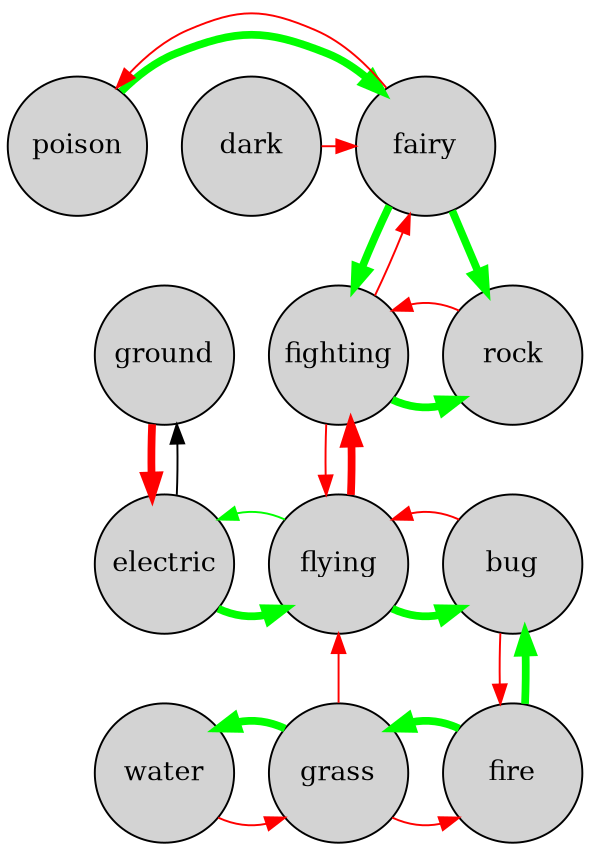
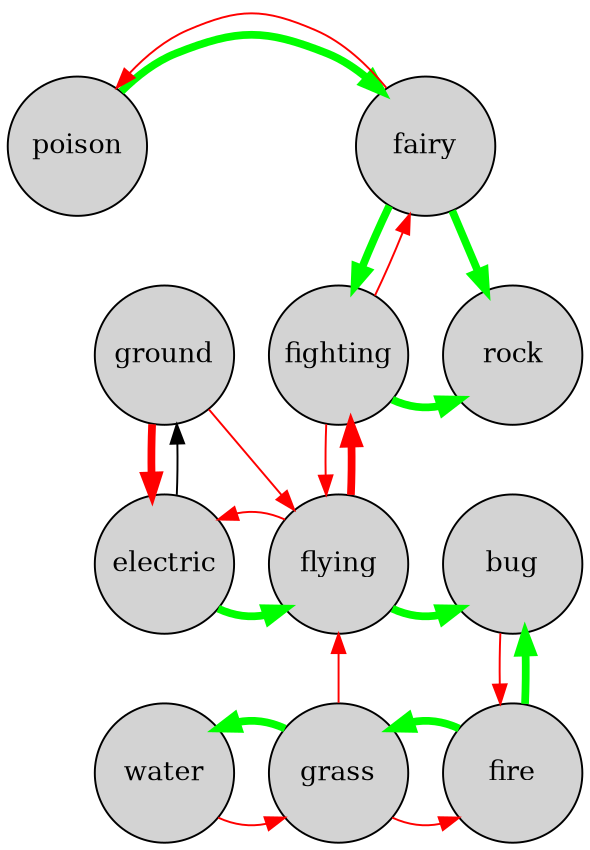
(252, 146) -> none
(436, 304) -> none
(261, 513) -> (261, 513)
(436, 513) -> (245, 452)
